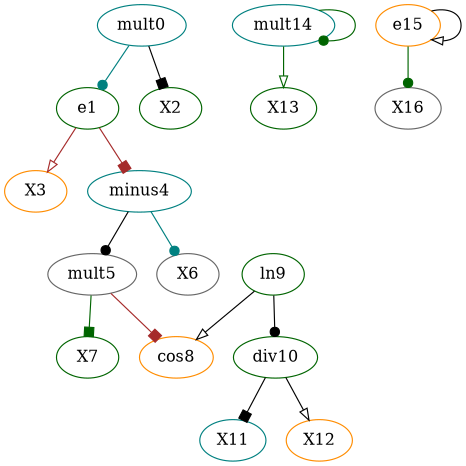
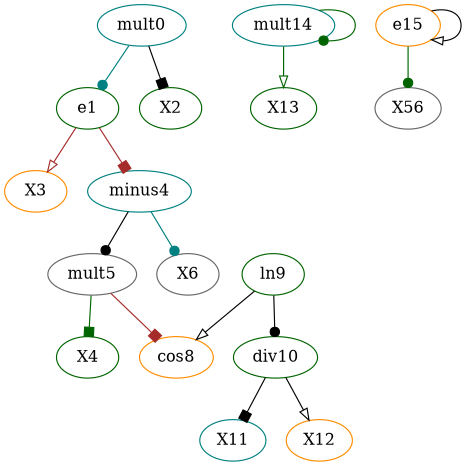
(408, 108) -> (408, 108)
(88, 357) -> (88, 357)
